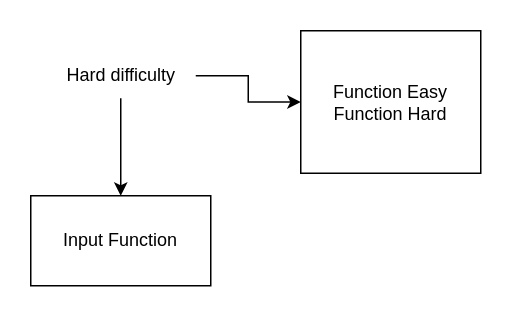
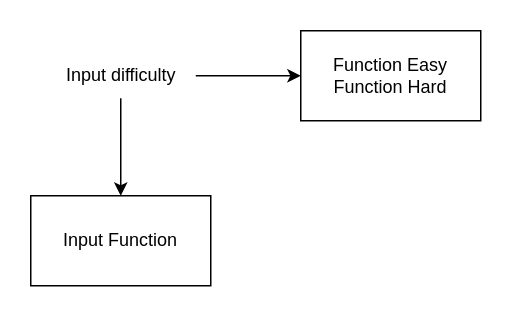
(122, 76) -> (122, 76)
(391, 102) -> (391, 76)
